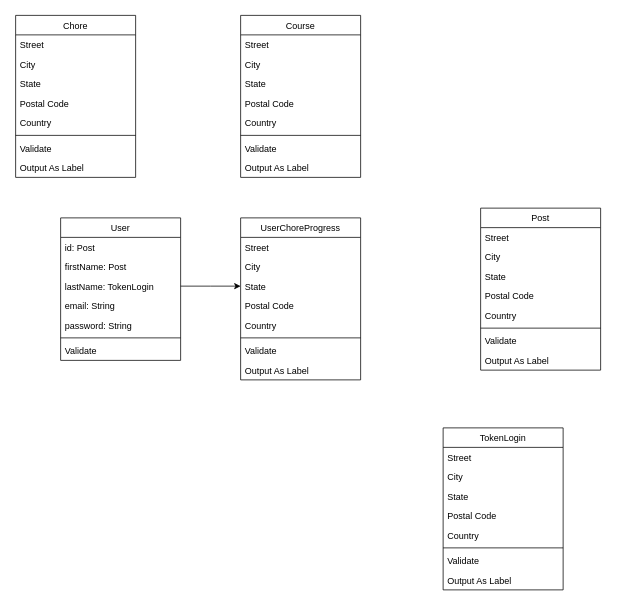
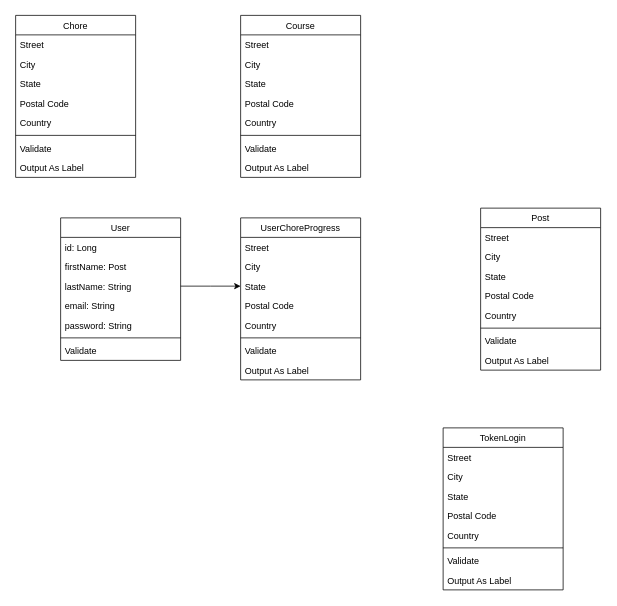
(81, 248) -> (81, 248)
(110, 287) -> (100, 287)
